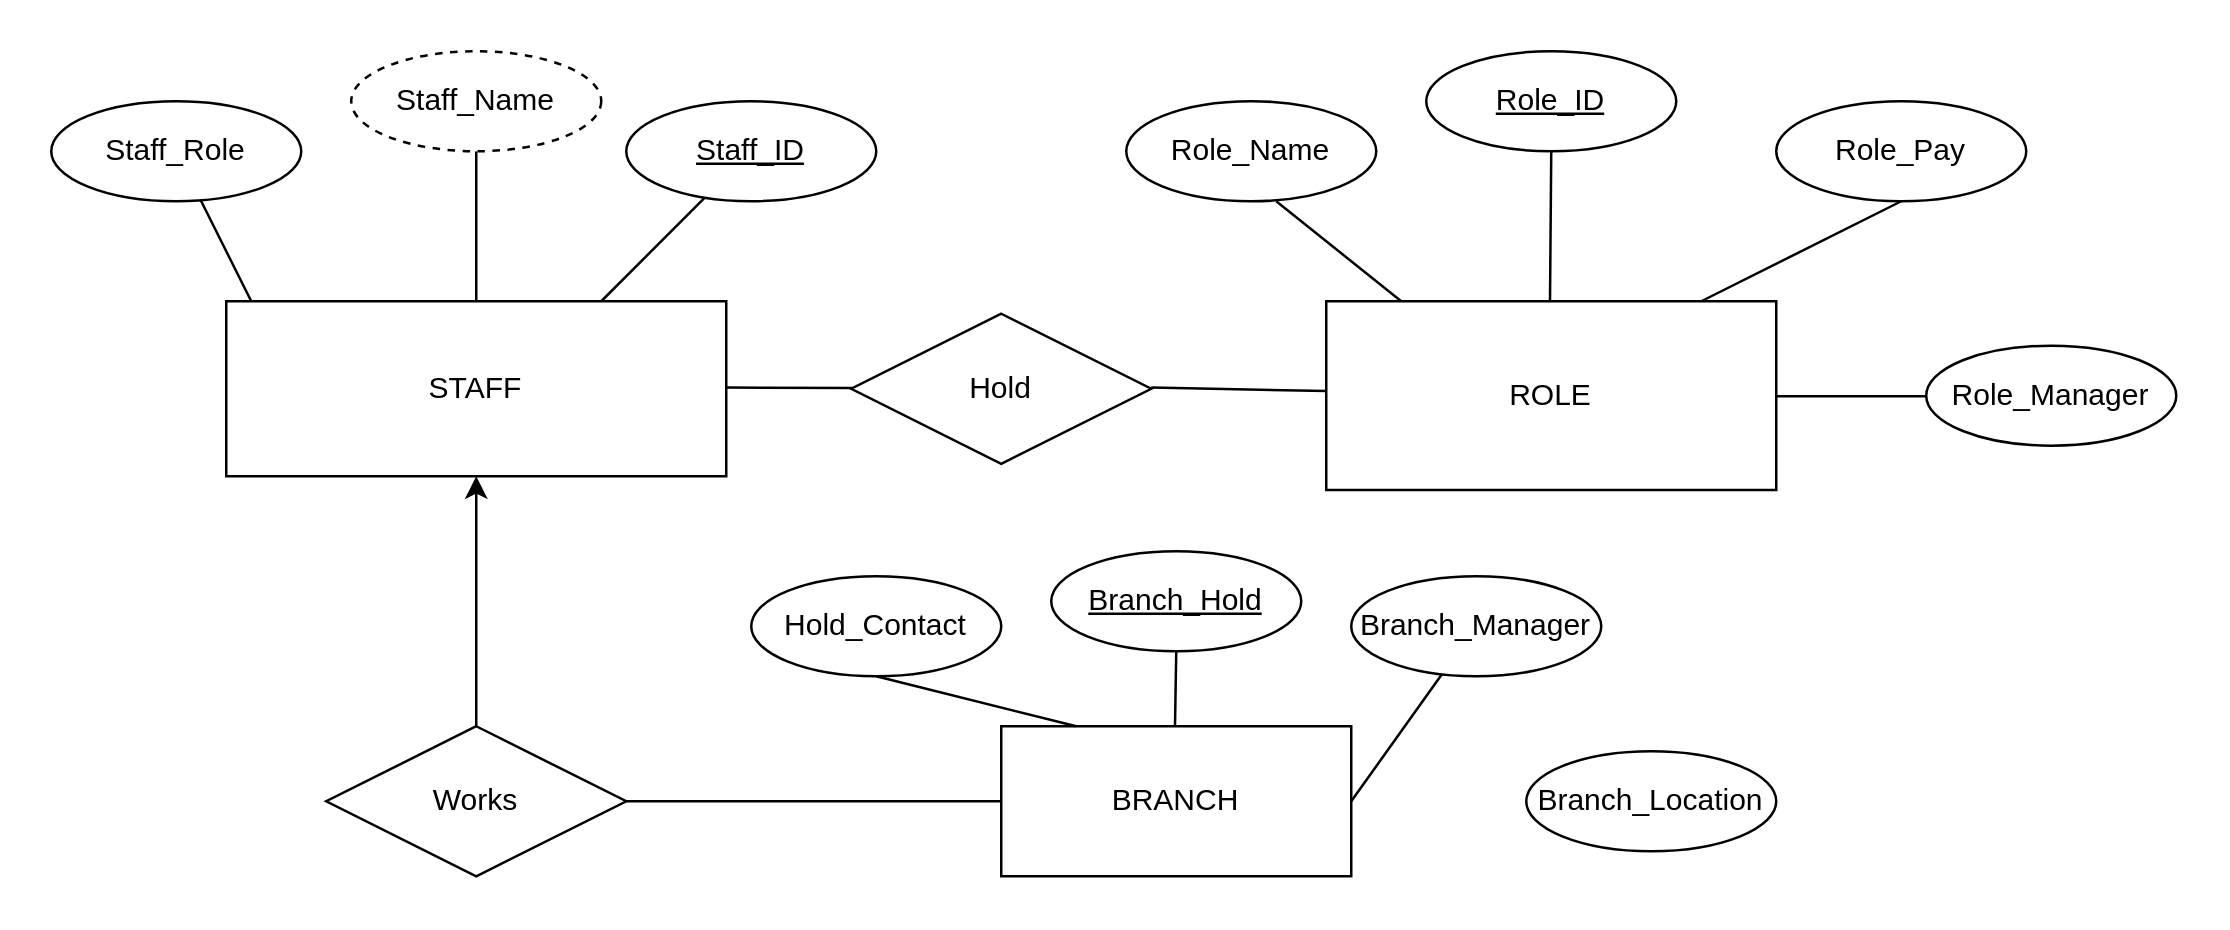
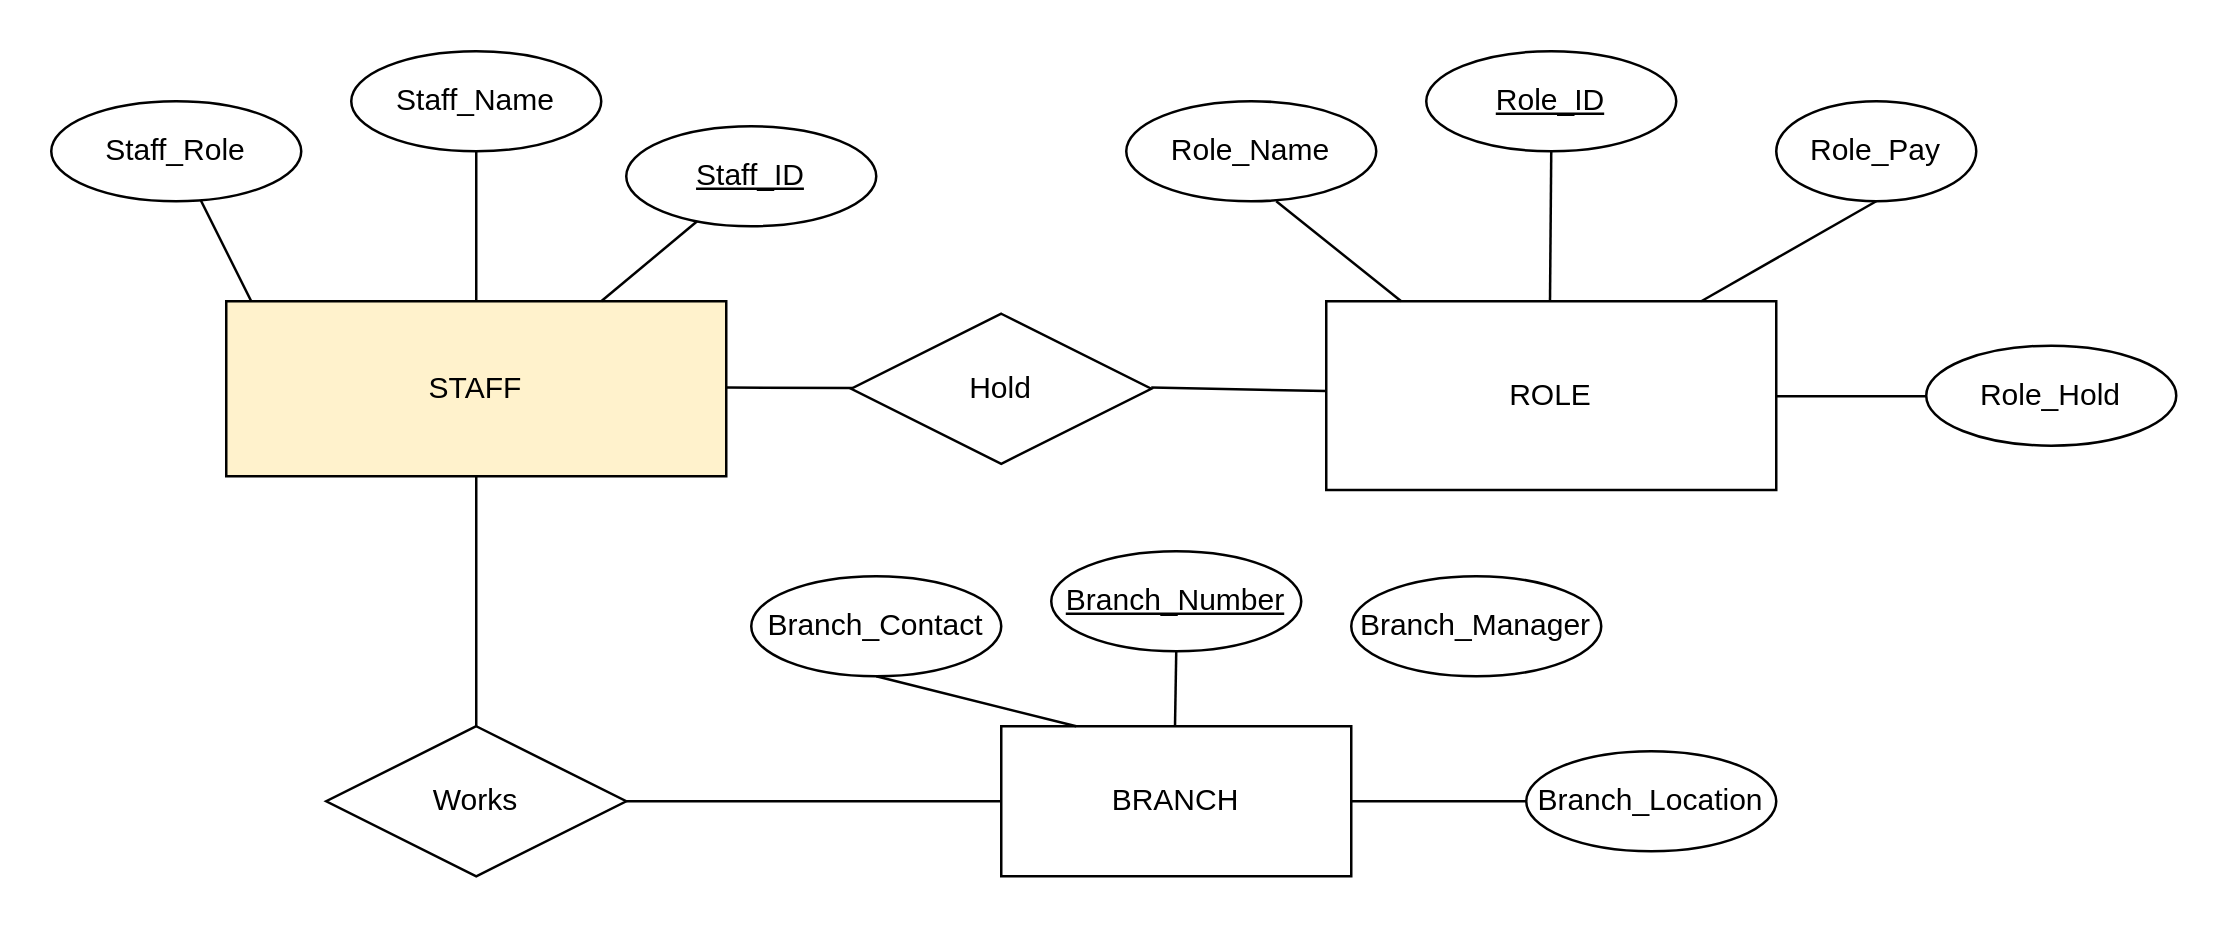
(476, 101) -> (476, 101)
(751, 151) -> (751, 176)
(1901, 151) -> (1876, 151)
(476, 389) -> (476, 389)
(2051, 396) -> (2051, 396)
(476, 494) -> (476, 487)
(1176, 601) -> (1176, 601)
(876, 626) -> (876, 626)
(1396, 738) -> (1438, 801)
